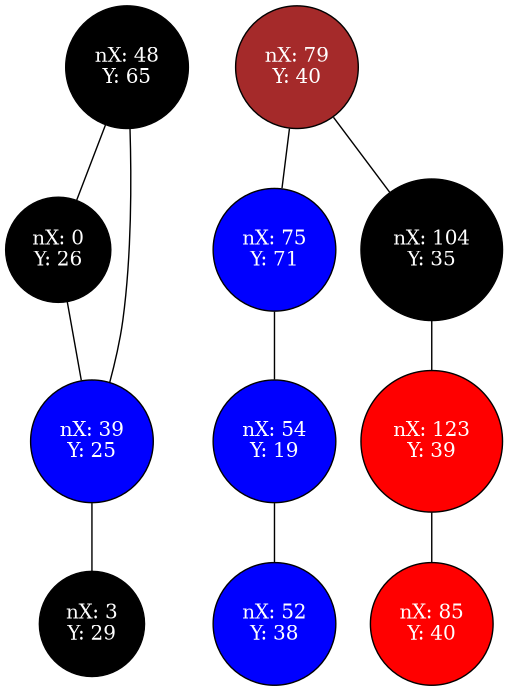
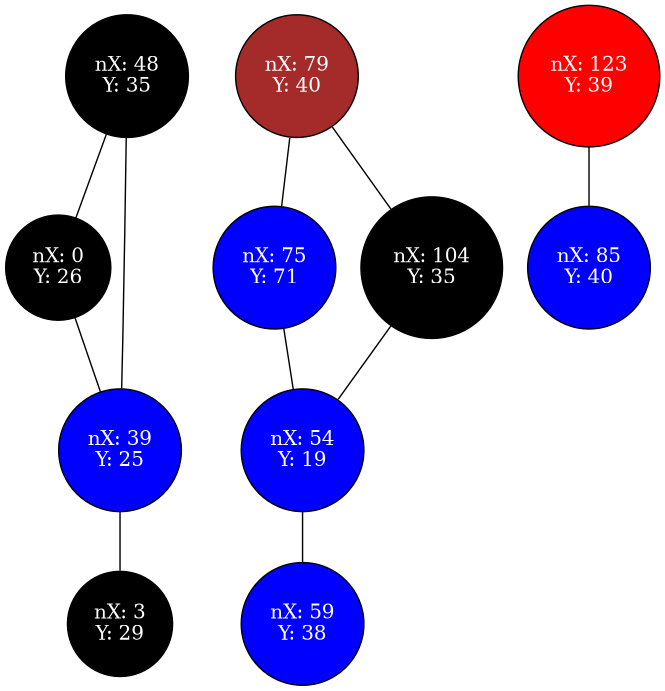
(127, 67) -> (127, 76)
(432, 346) -> (365, 362)
(274, 624) -> (303, 624)
(432, 624) -> (589, 268)
